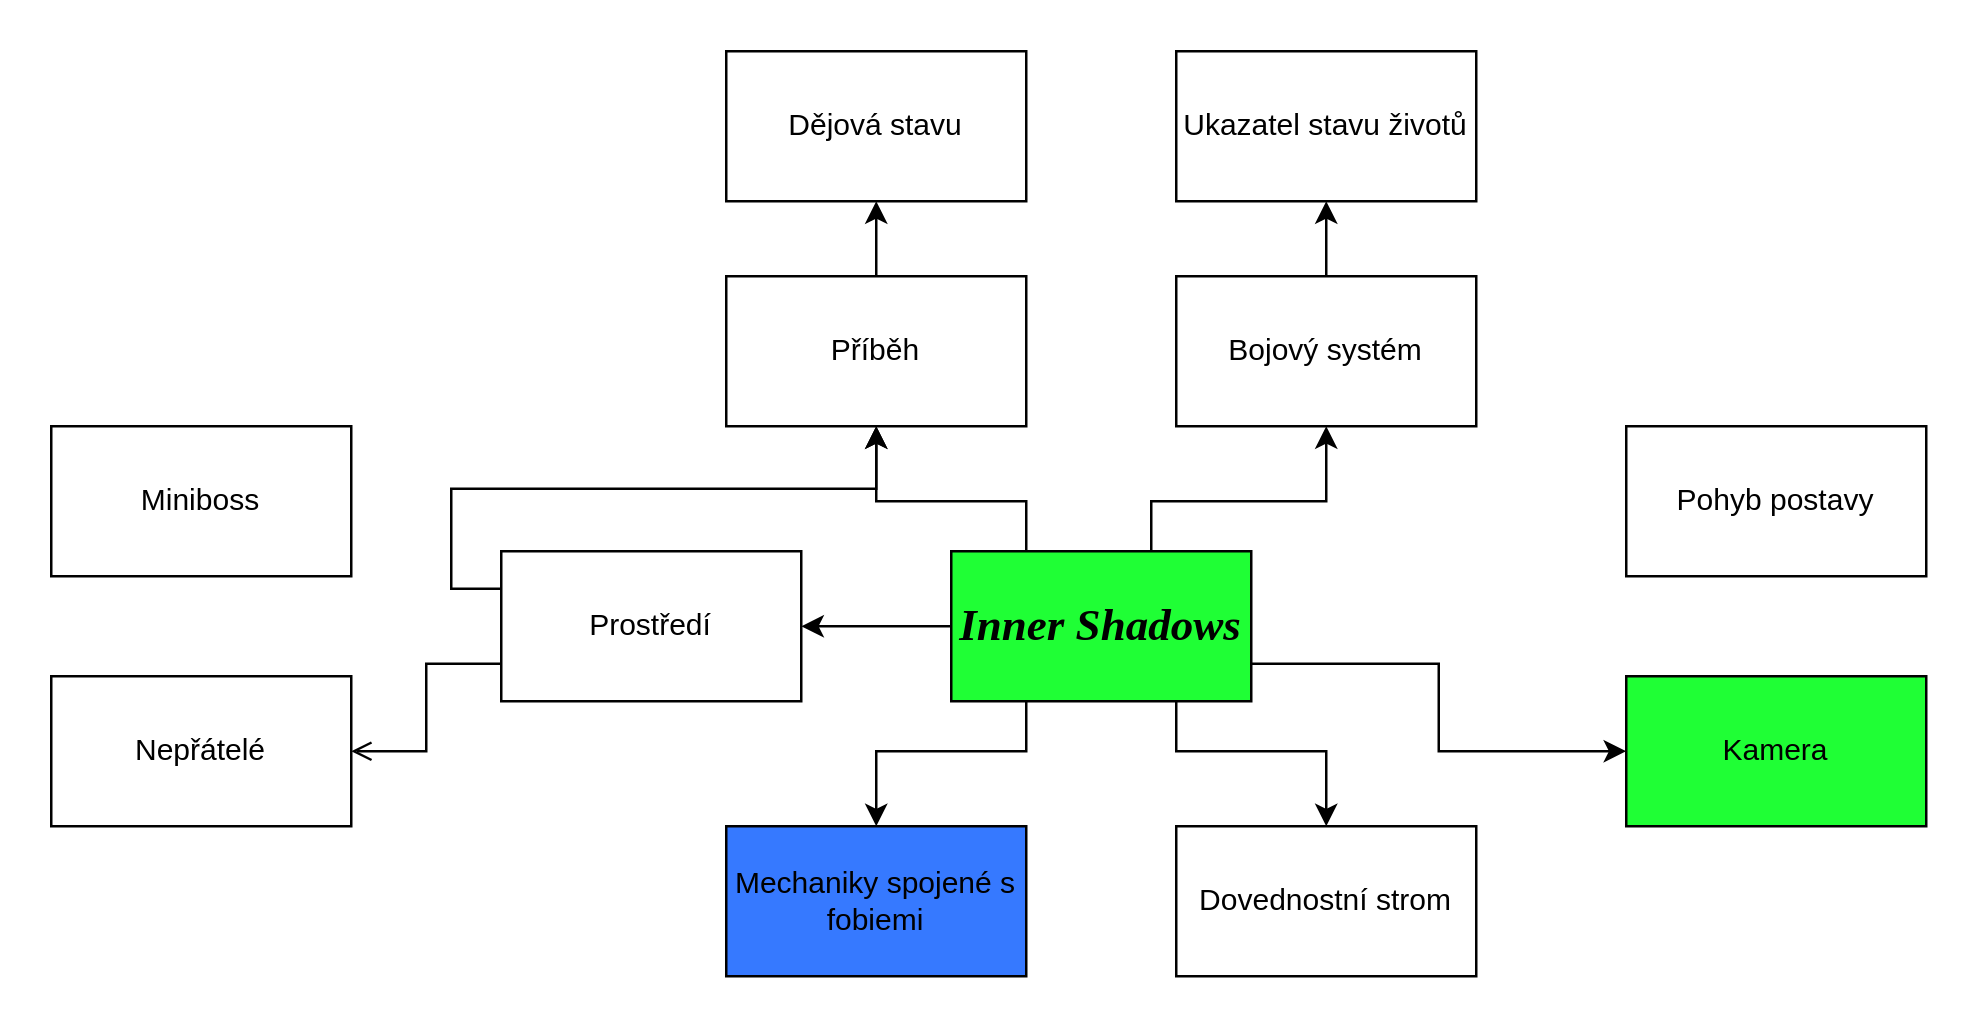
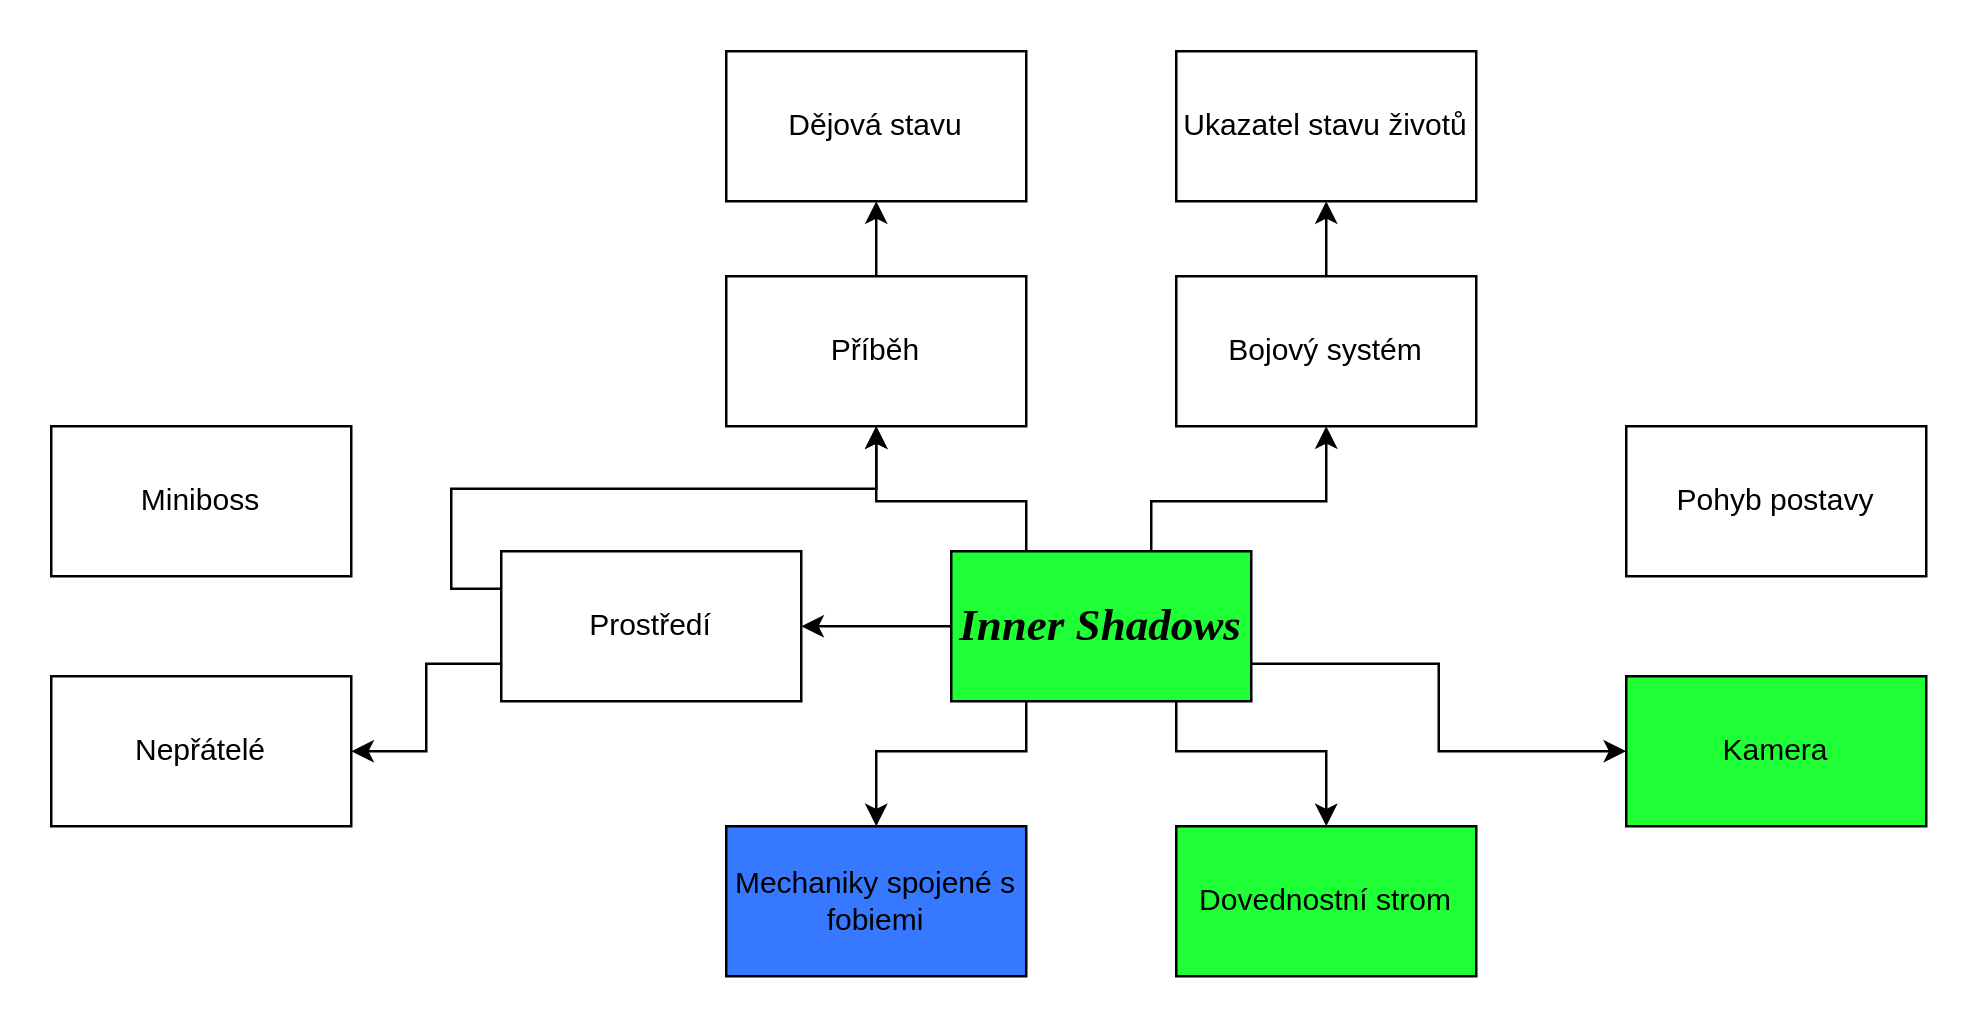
(365, 751) -> (369, 751)
(1326, 901) -> (1326, 901)
